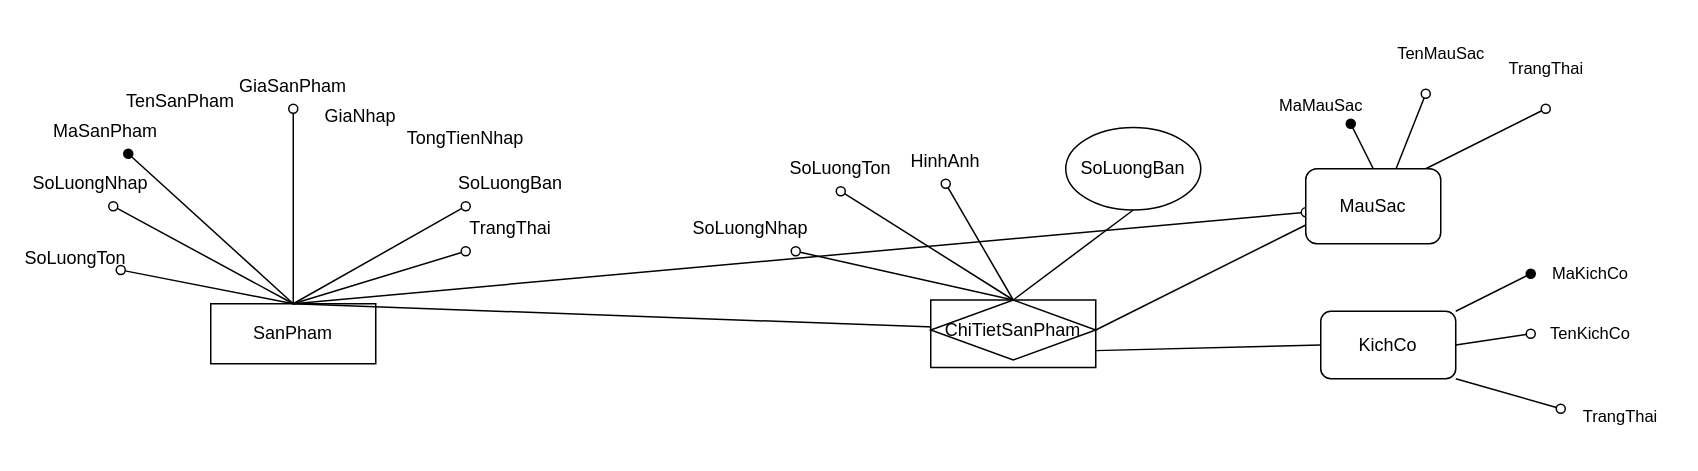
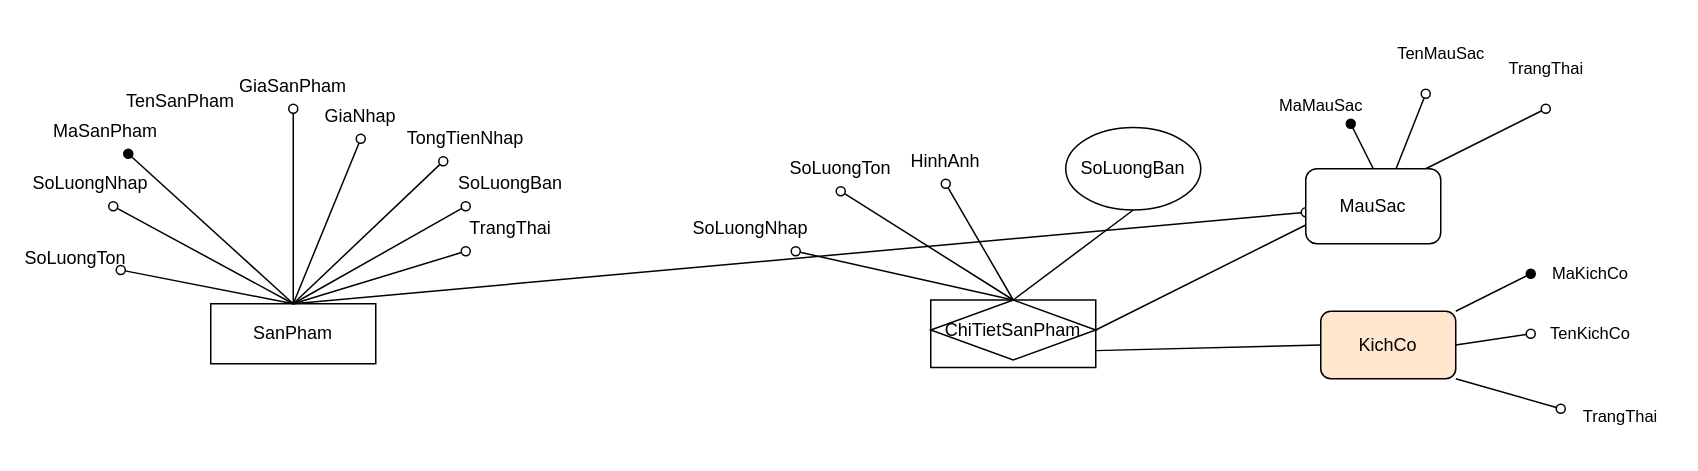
none -> (370, 231)
(625, 316) -> (327, 220)
(1388, 345) -> (1388, 345)
